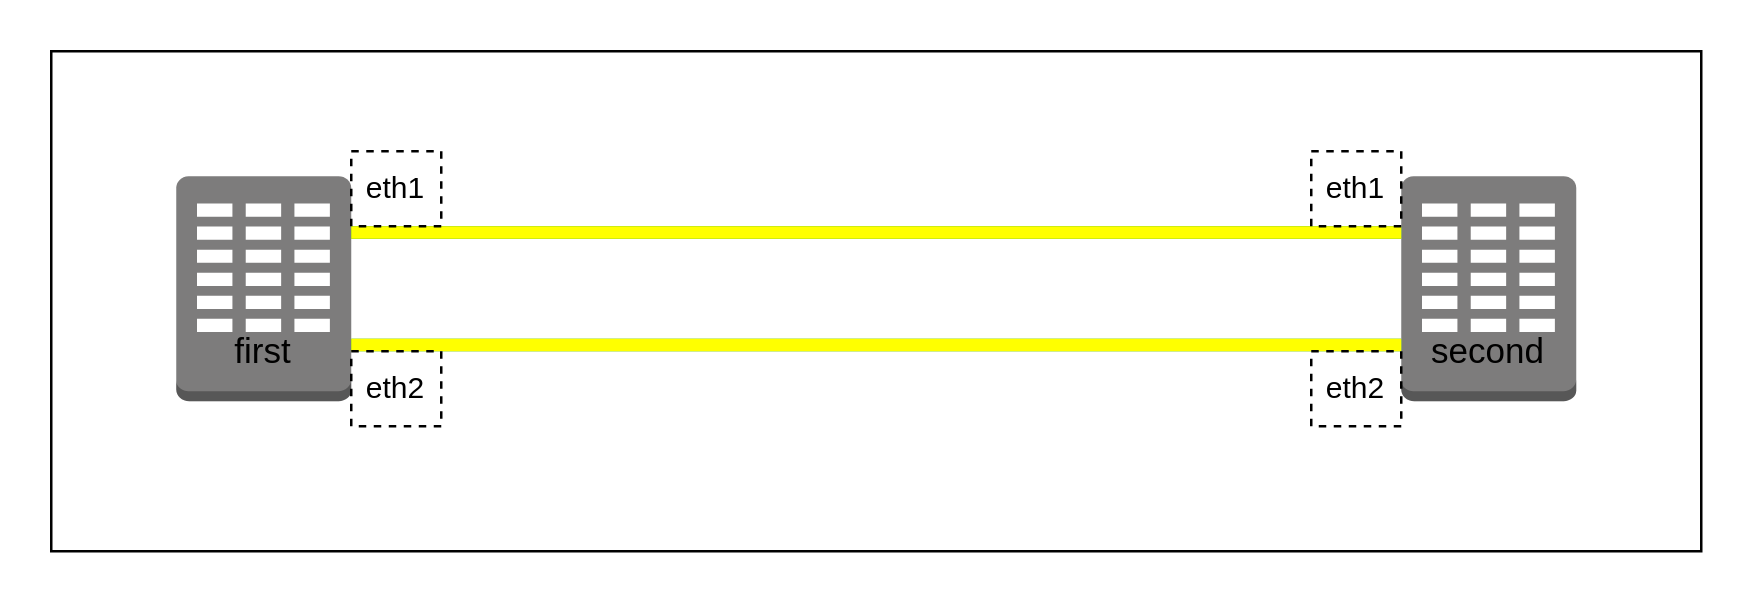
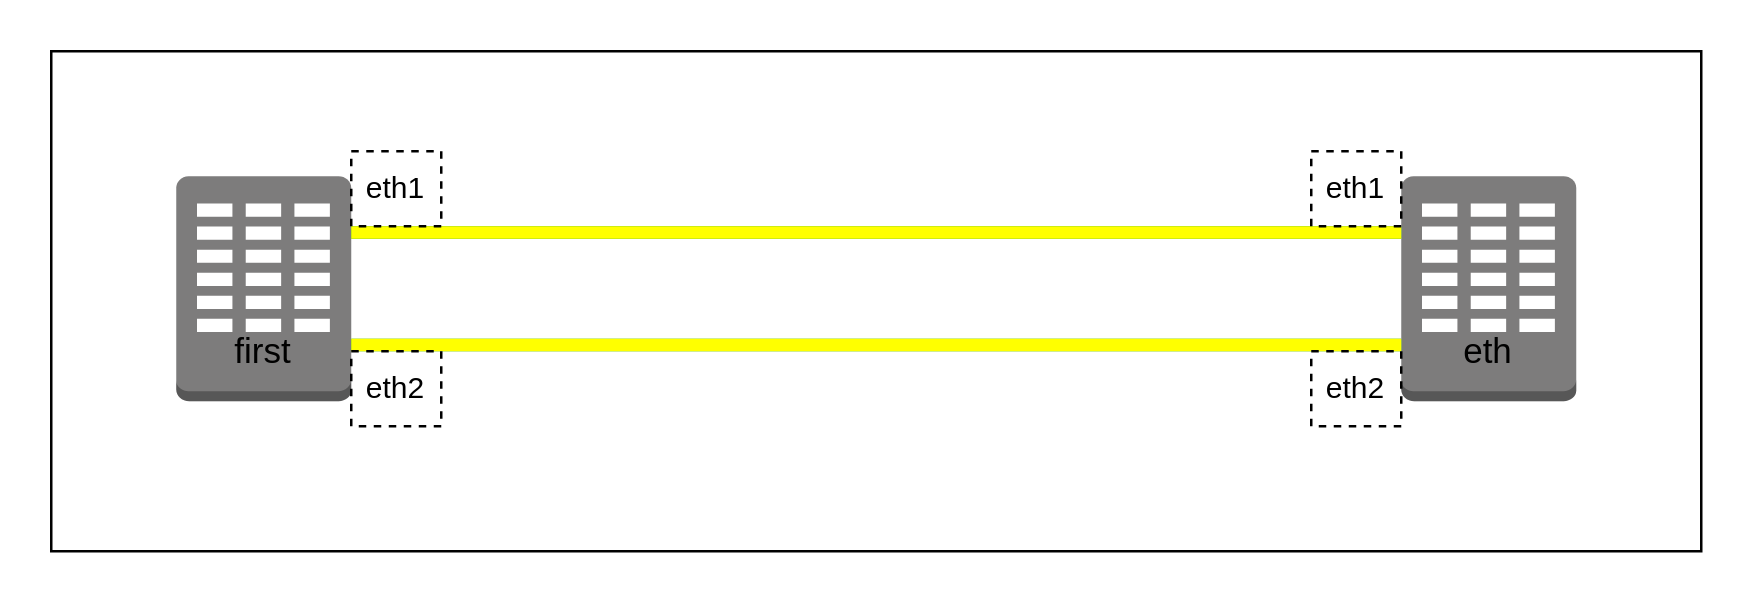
(1489, 351) -> (1489, 351)
